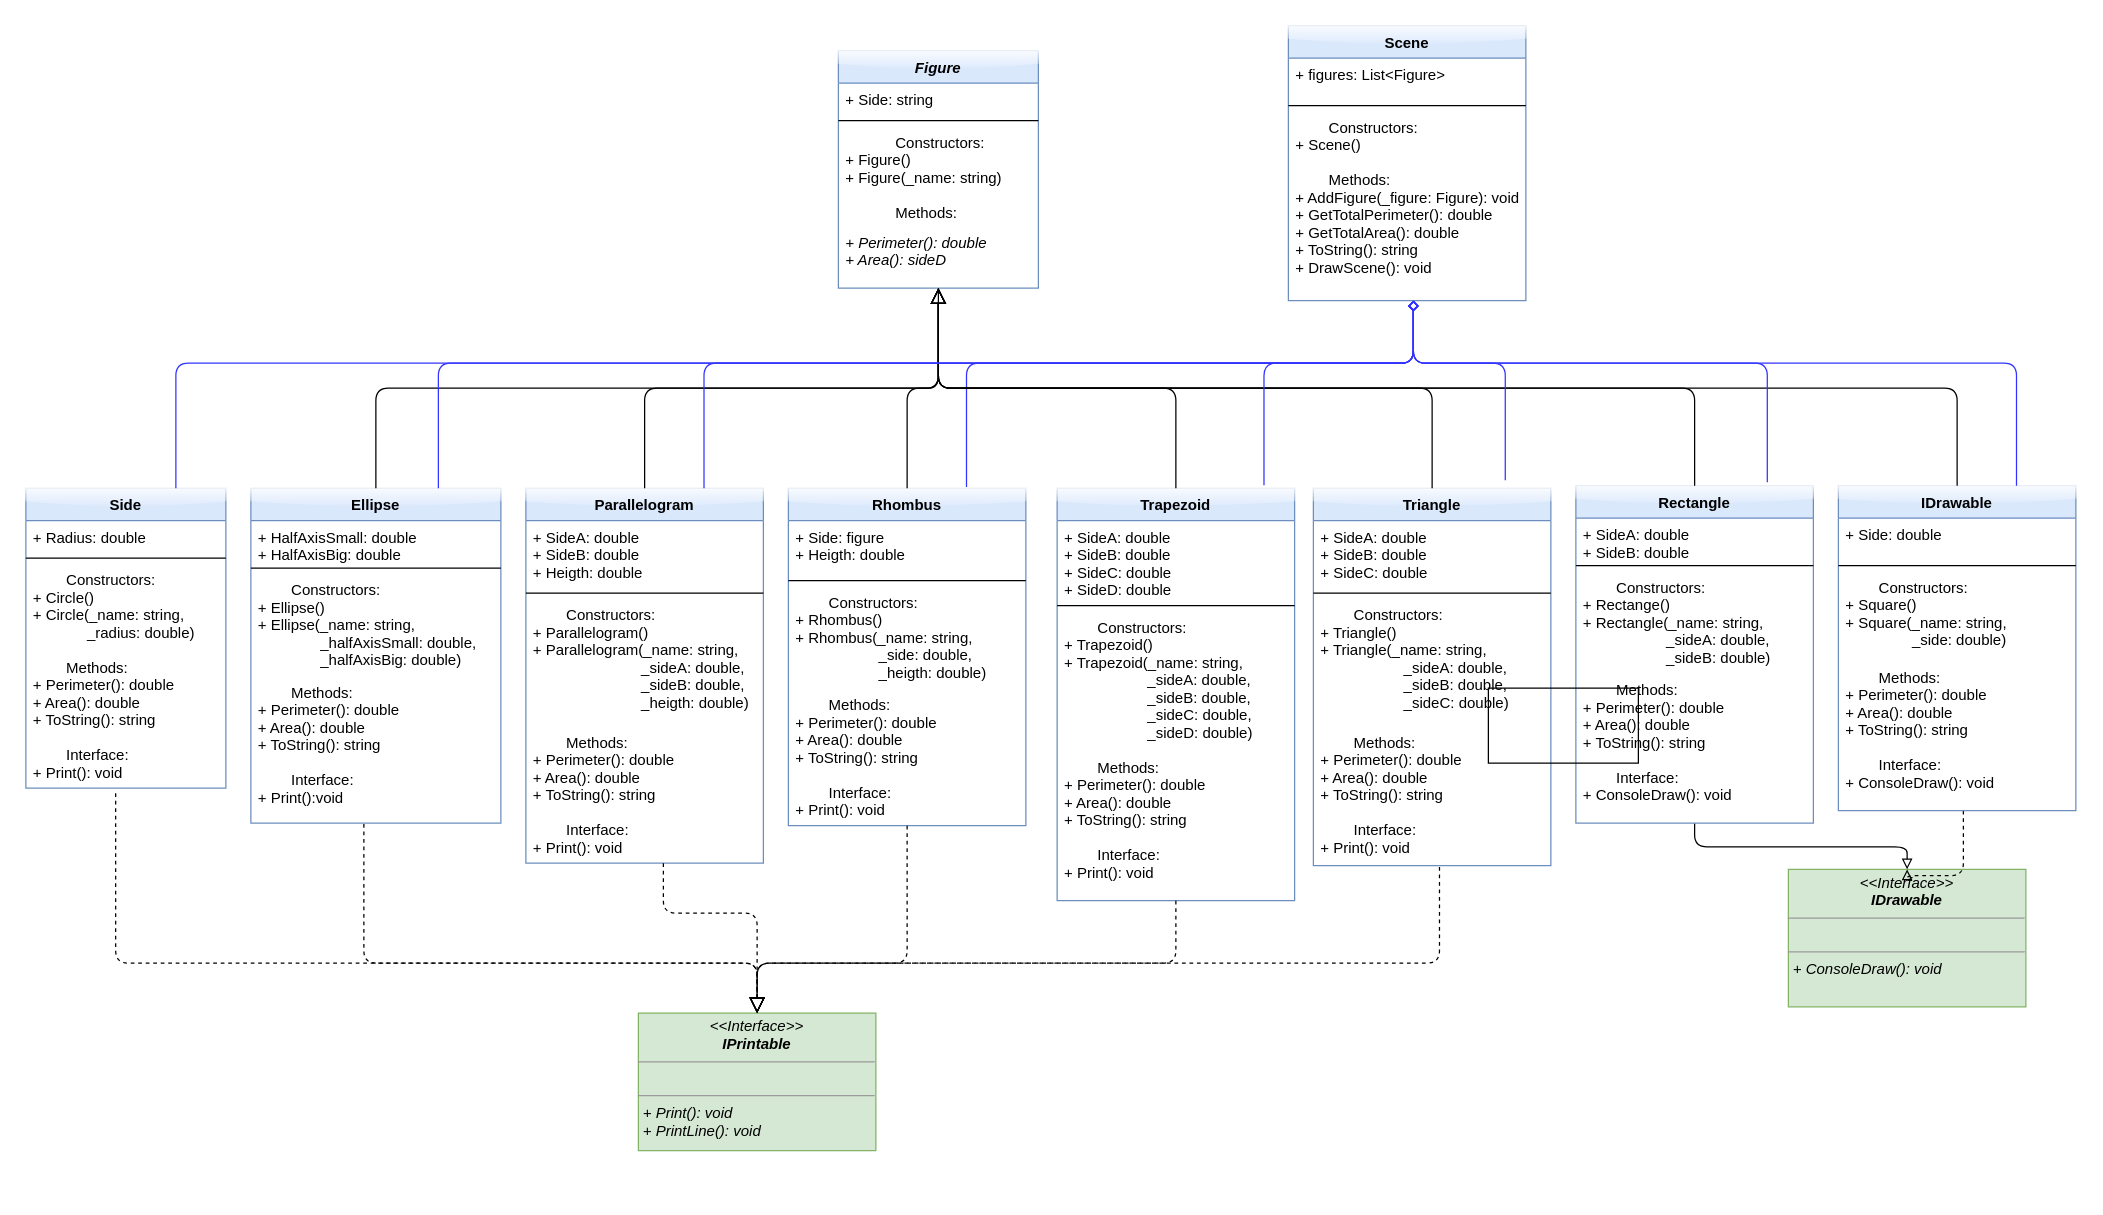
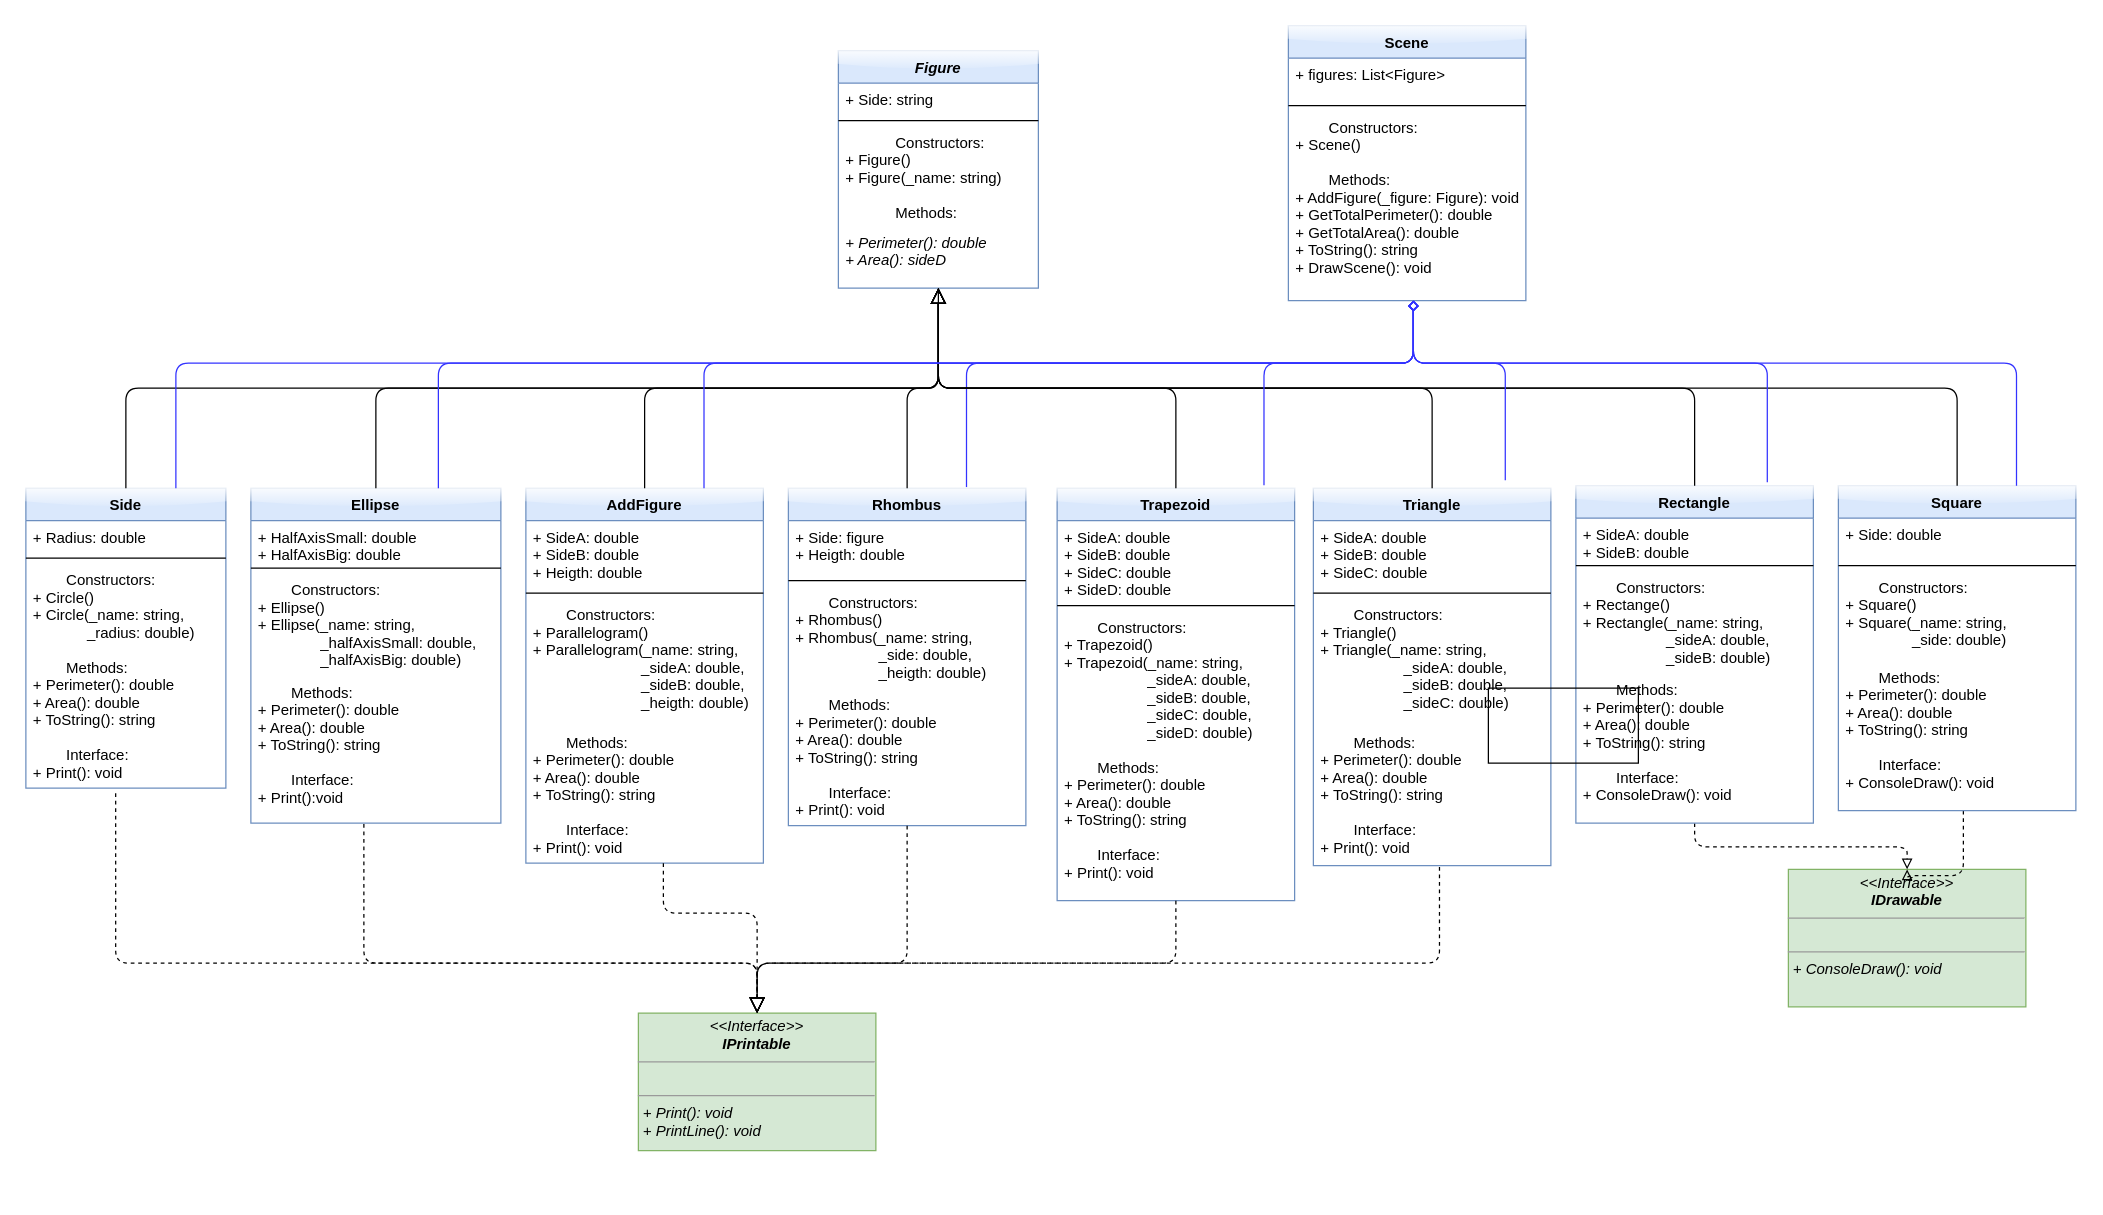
none -> (208, 388)
(1956, 503) -> (1956, 503)
(644, 505) -> (644, 505)
(1798, 847) -> (1798, 847)
